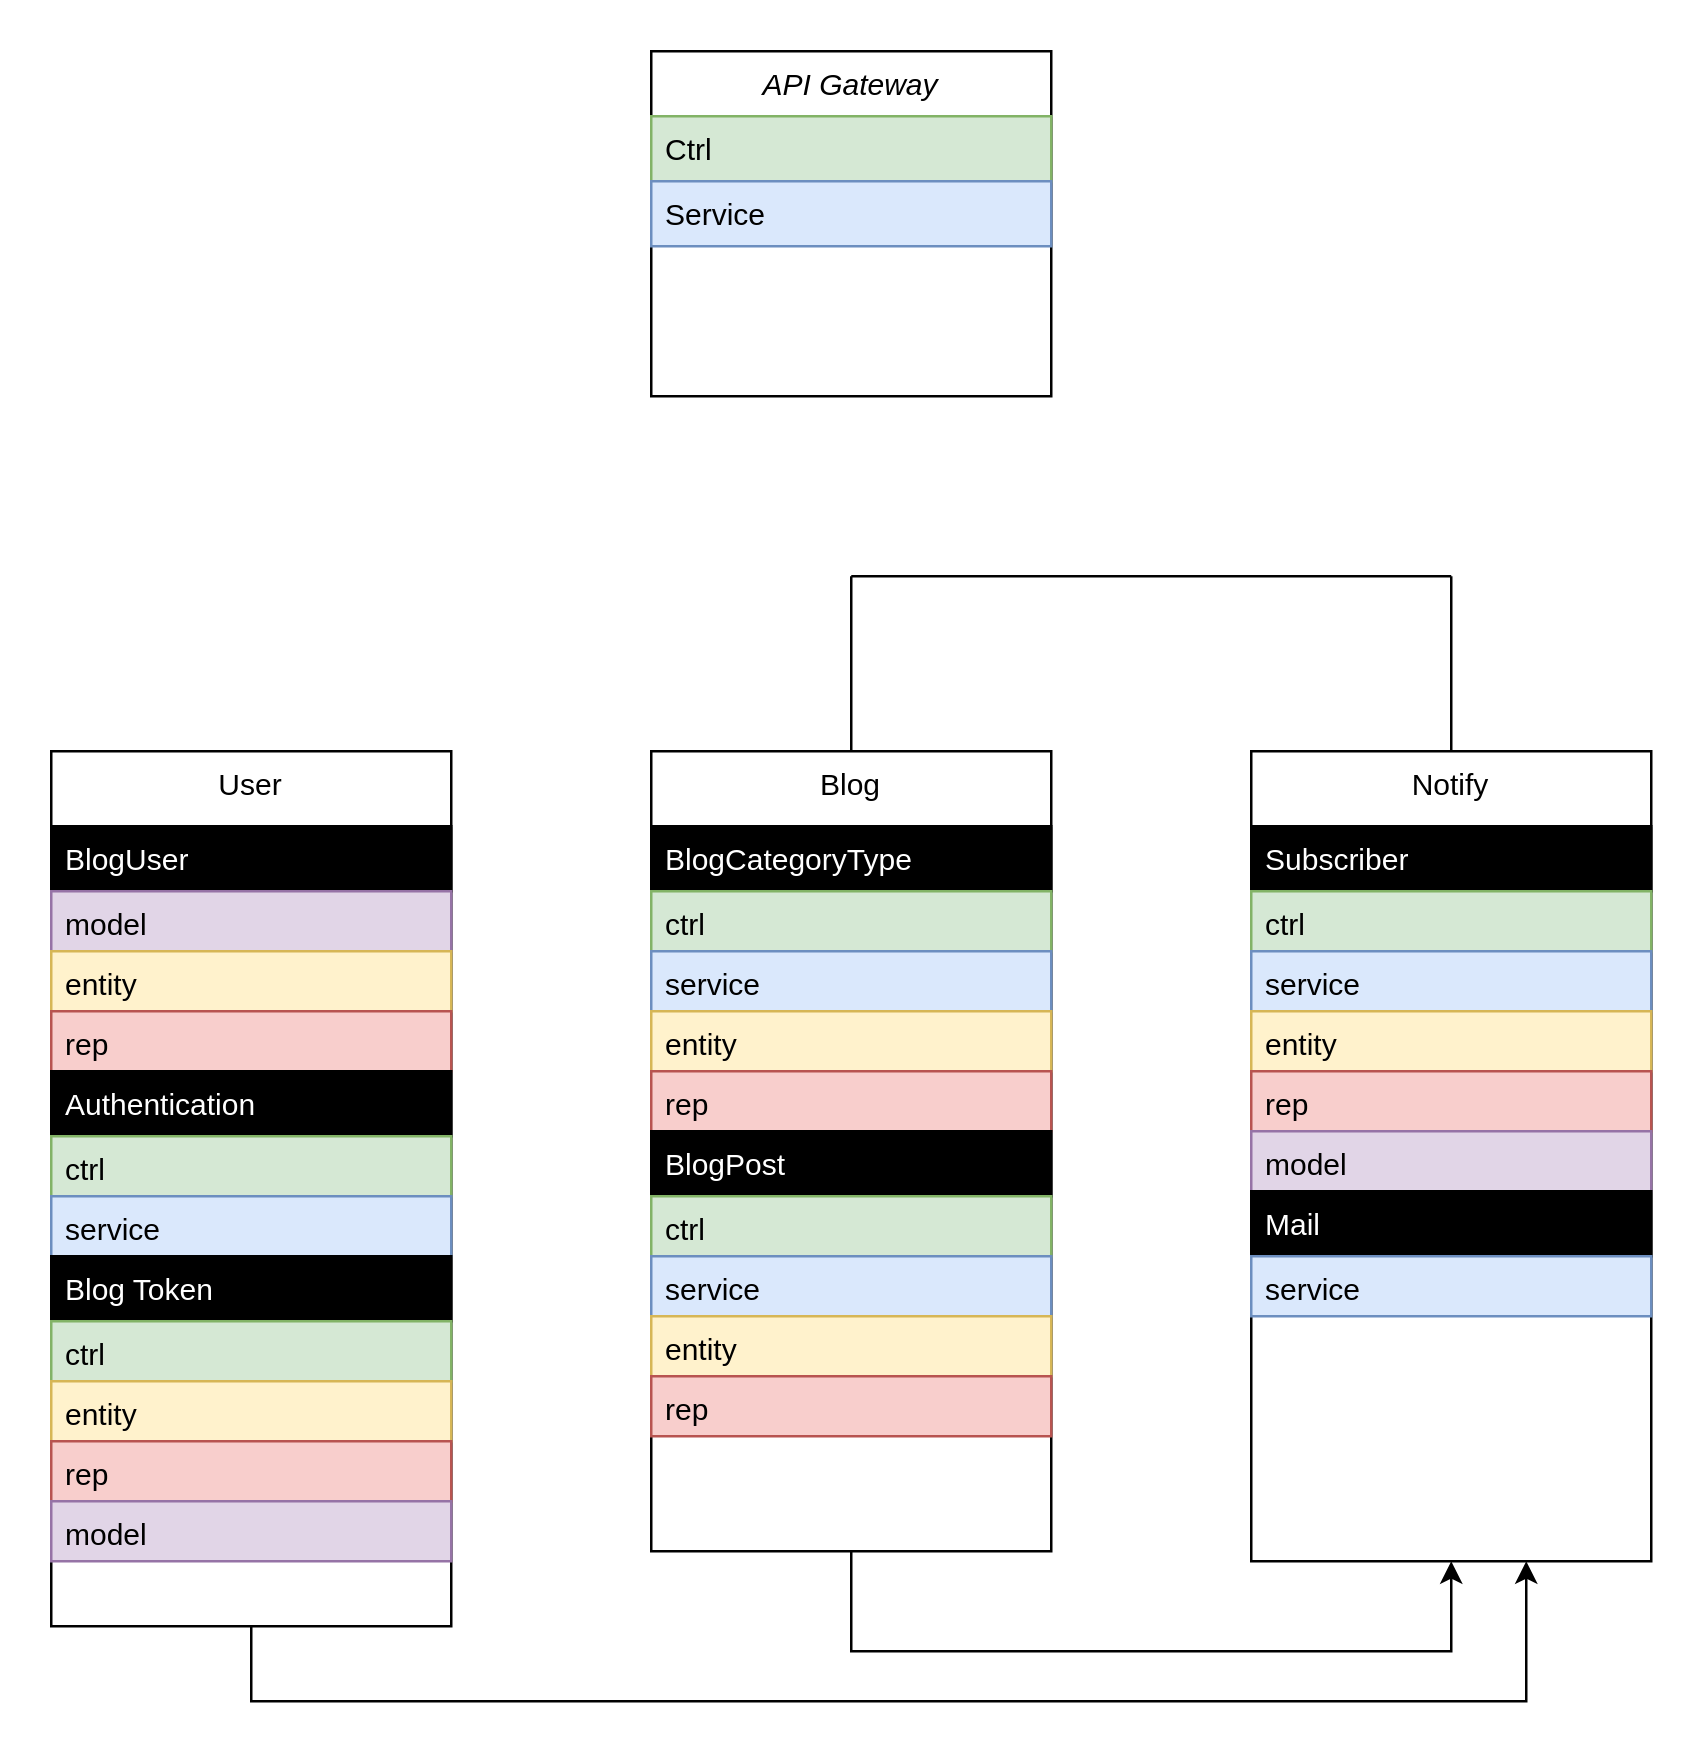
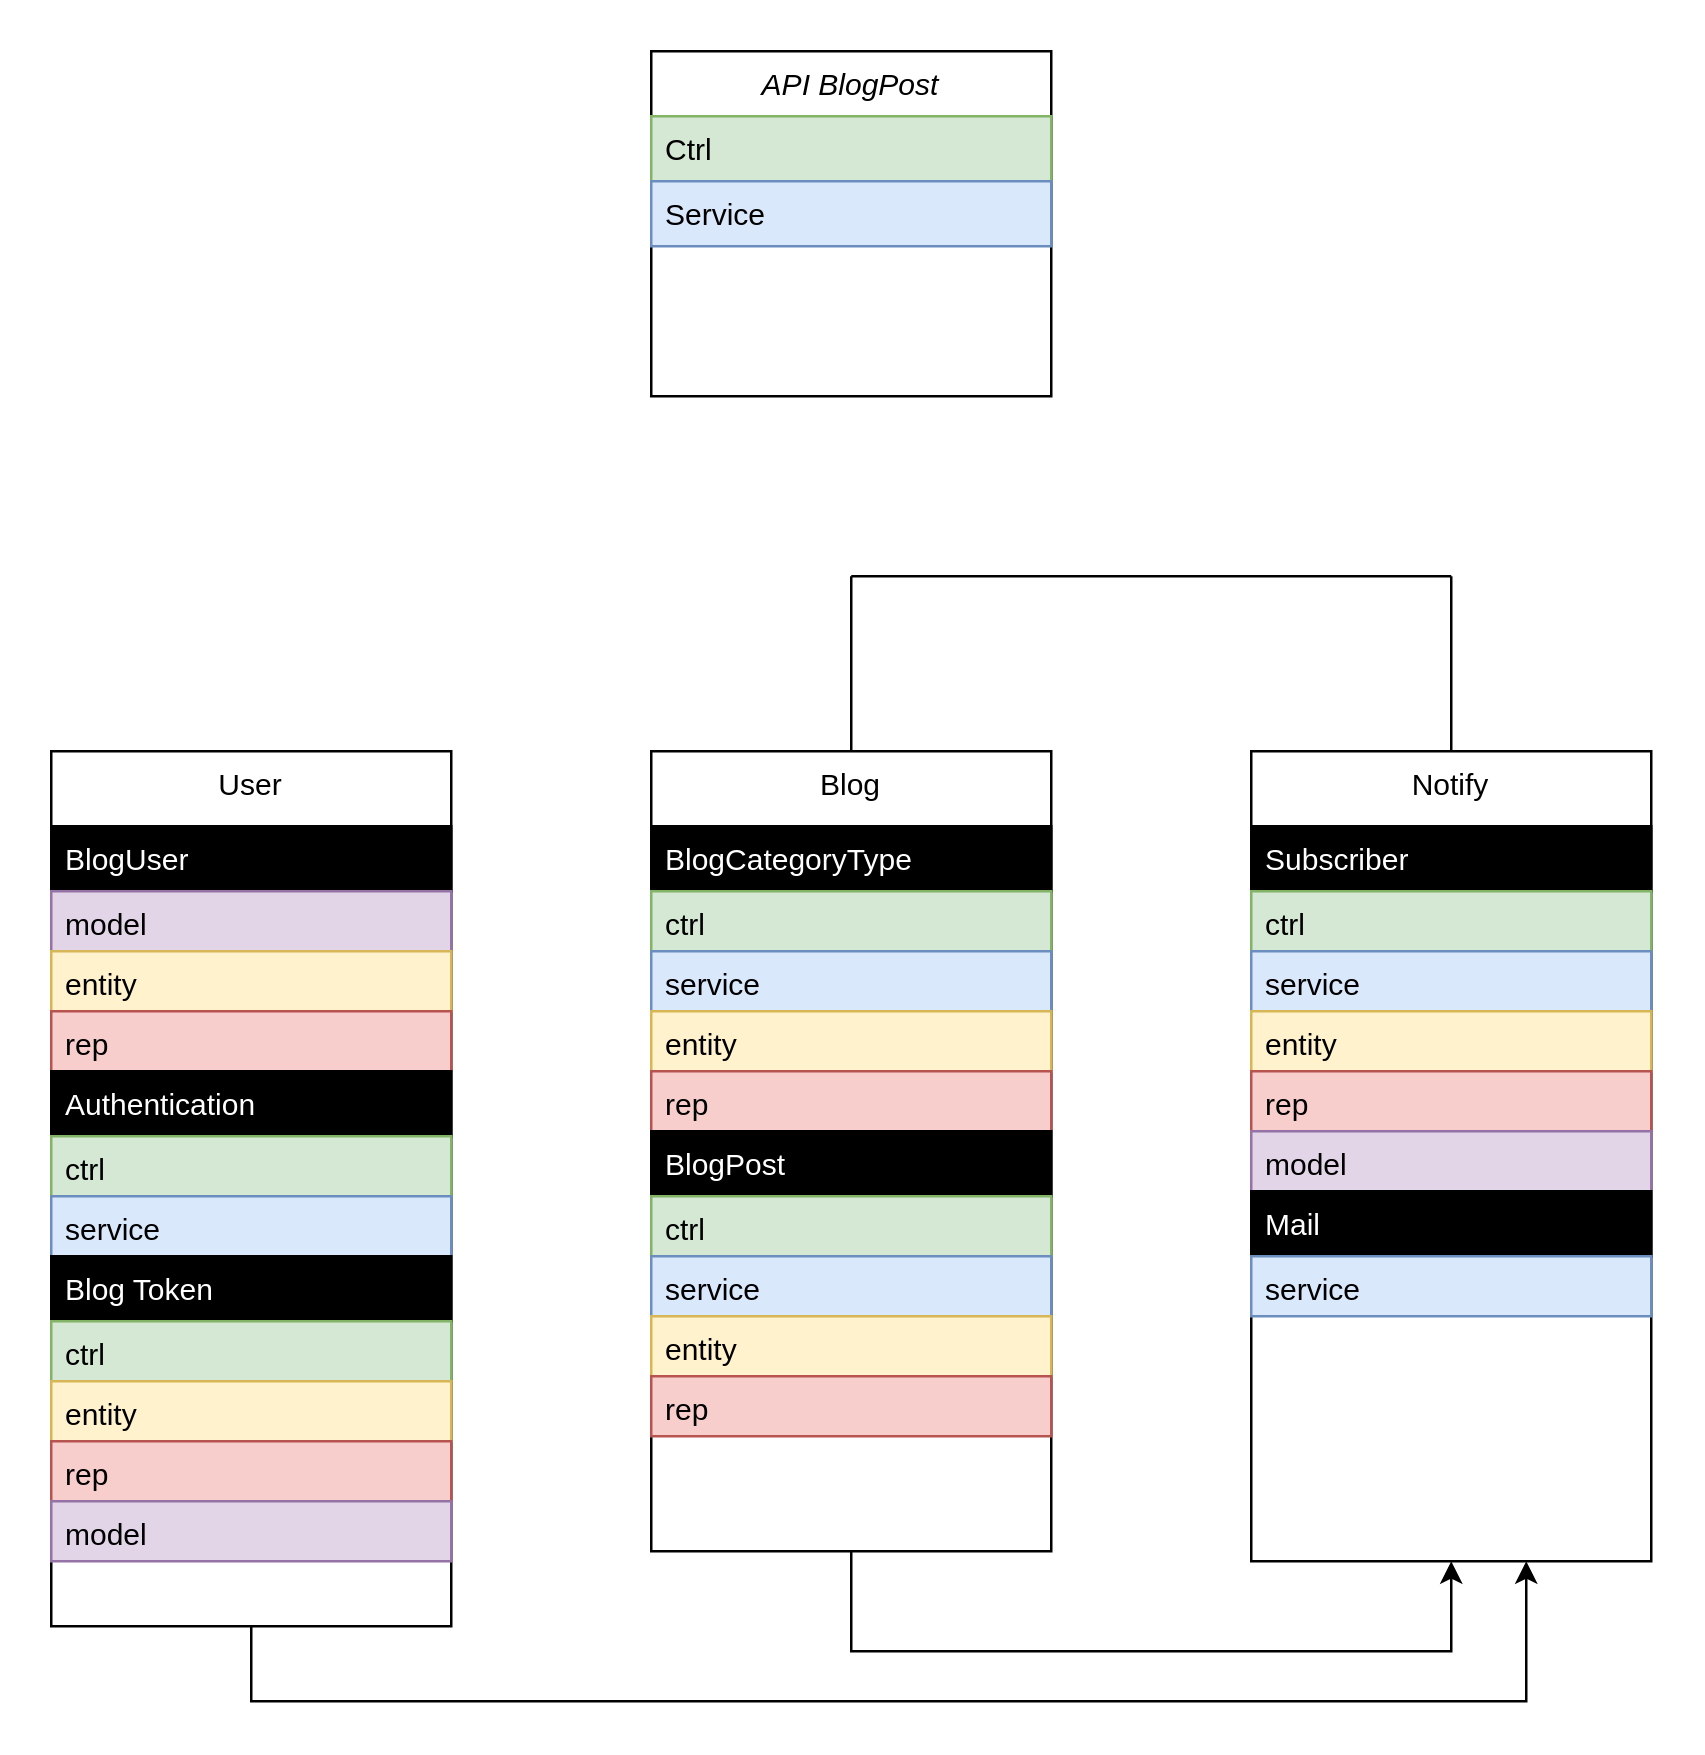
(850, 85) -> (850, 85)
